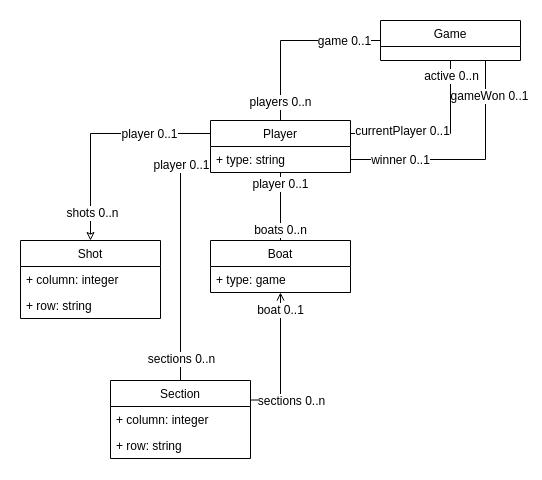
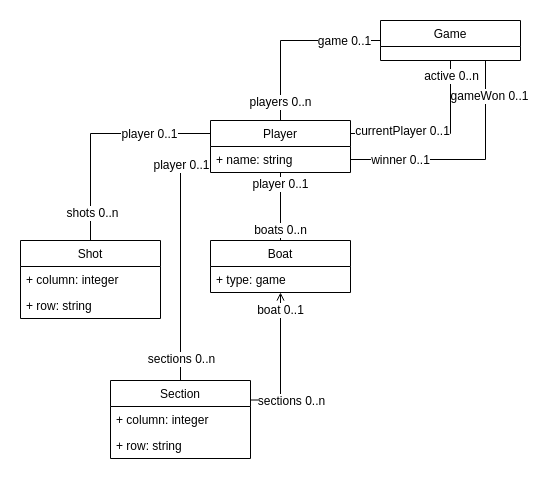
(257, 160) -> (257, 160)
(91, 232) -> (91, 235)
